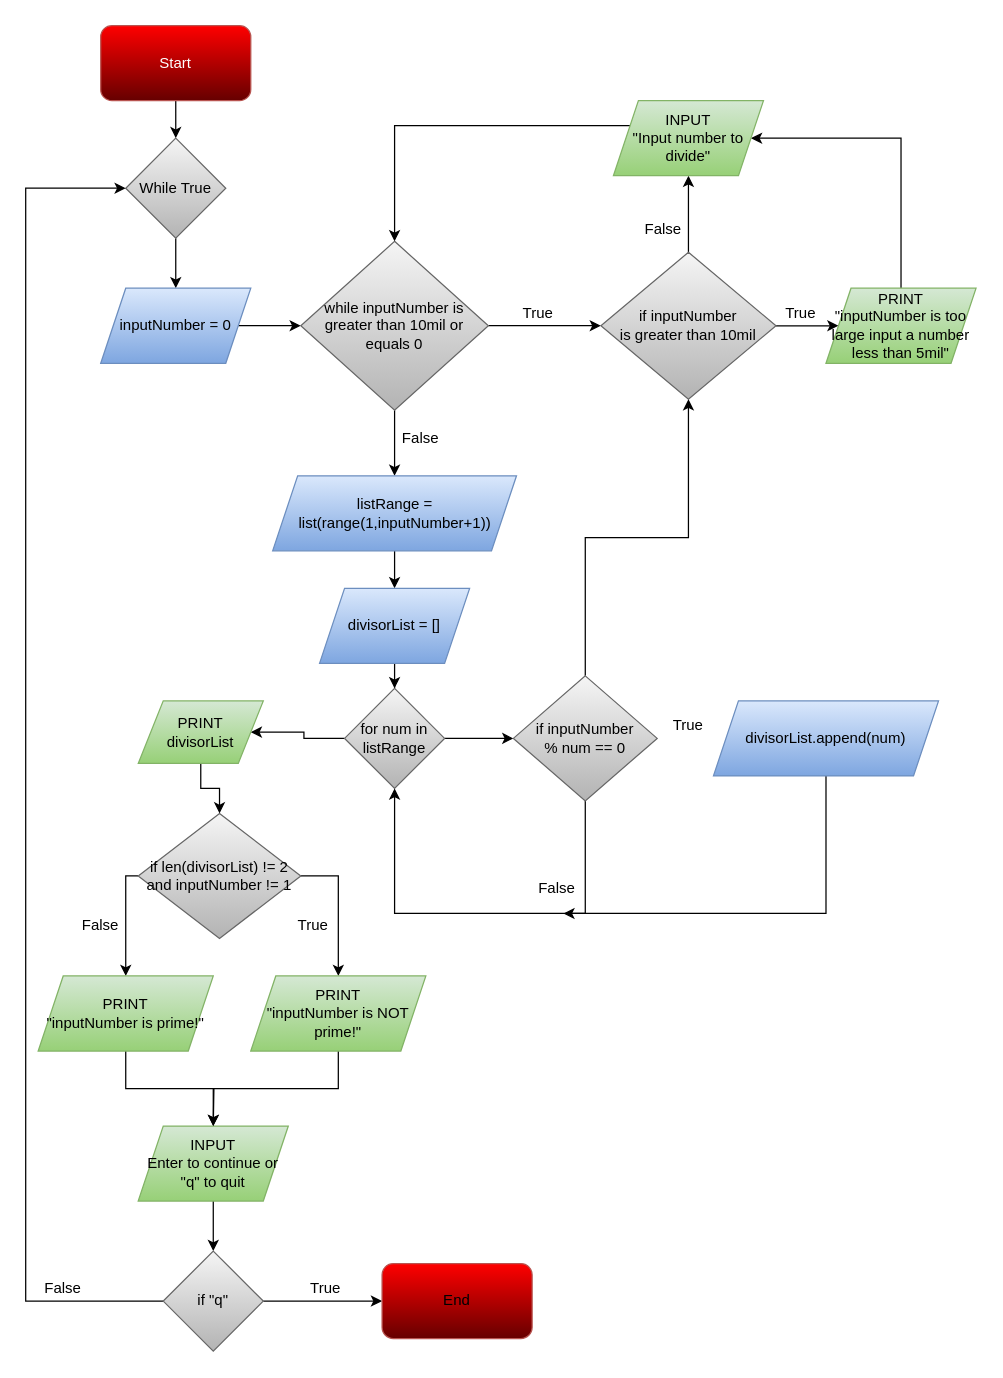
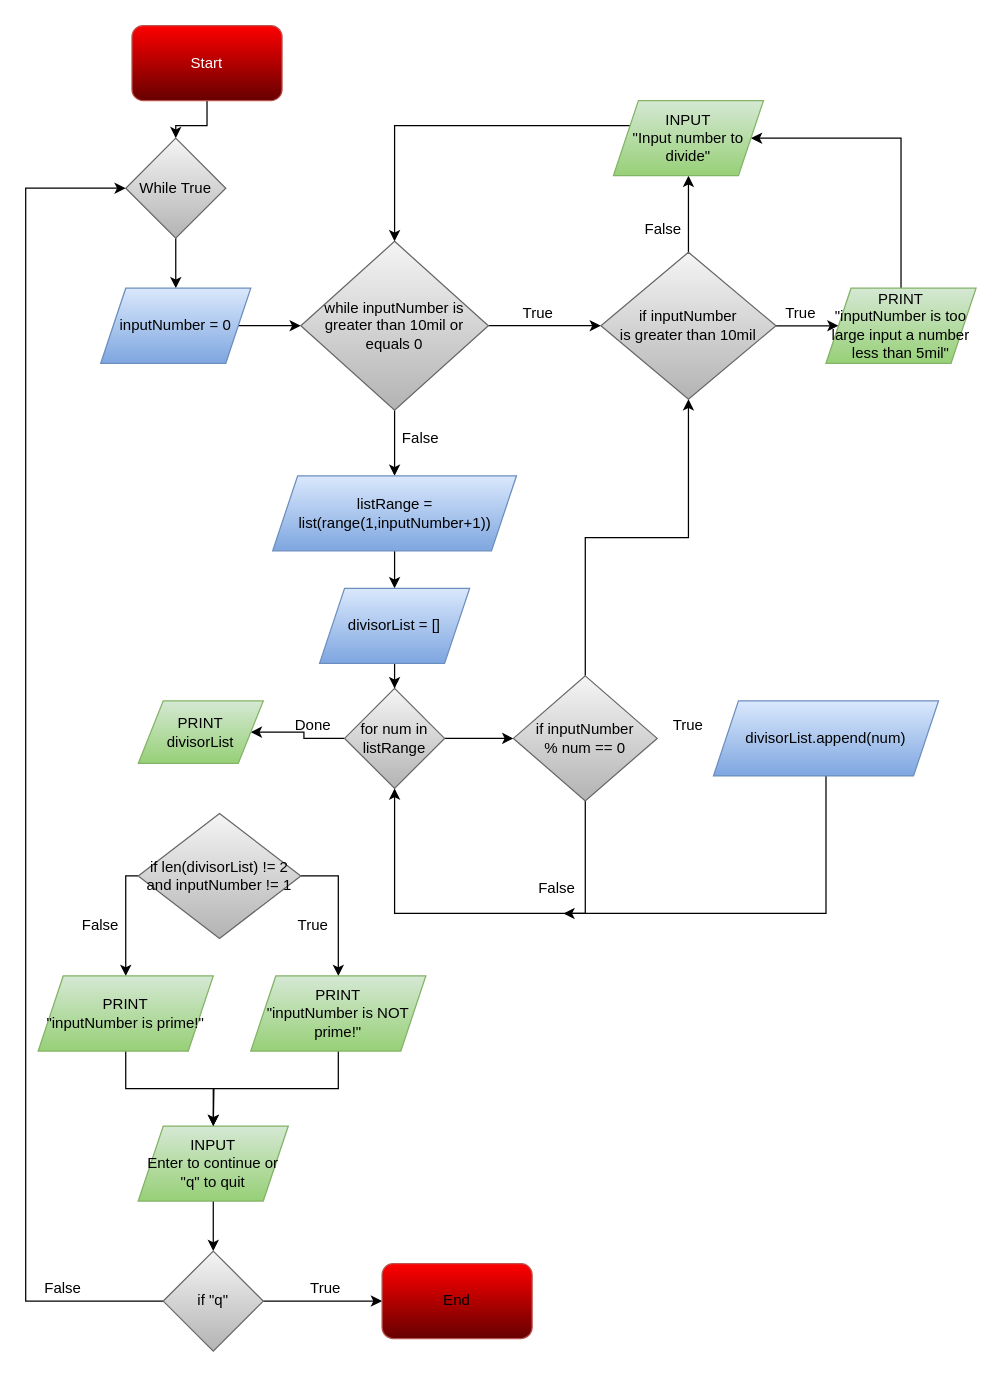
(176, 63) -> (207, 63)
none -> (313, 726)
(206, 788) -> none
